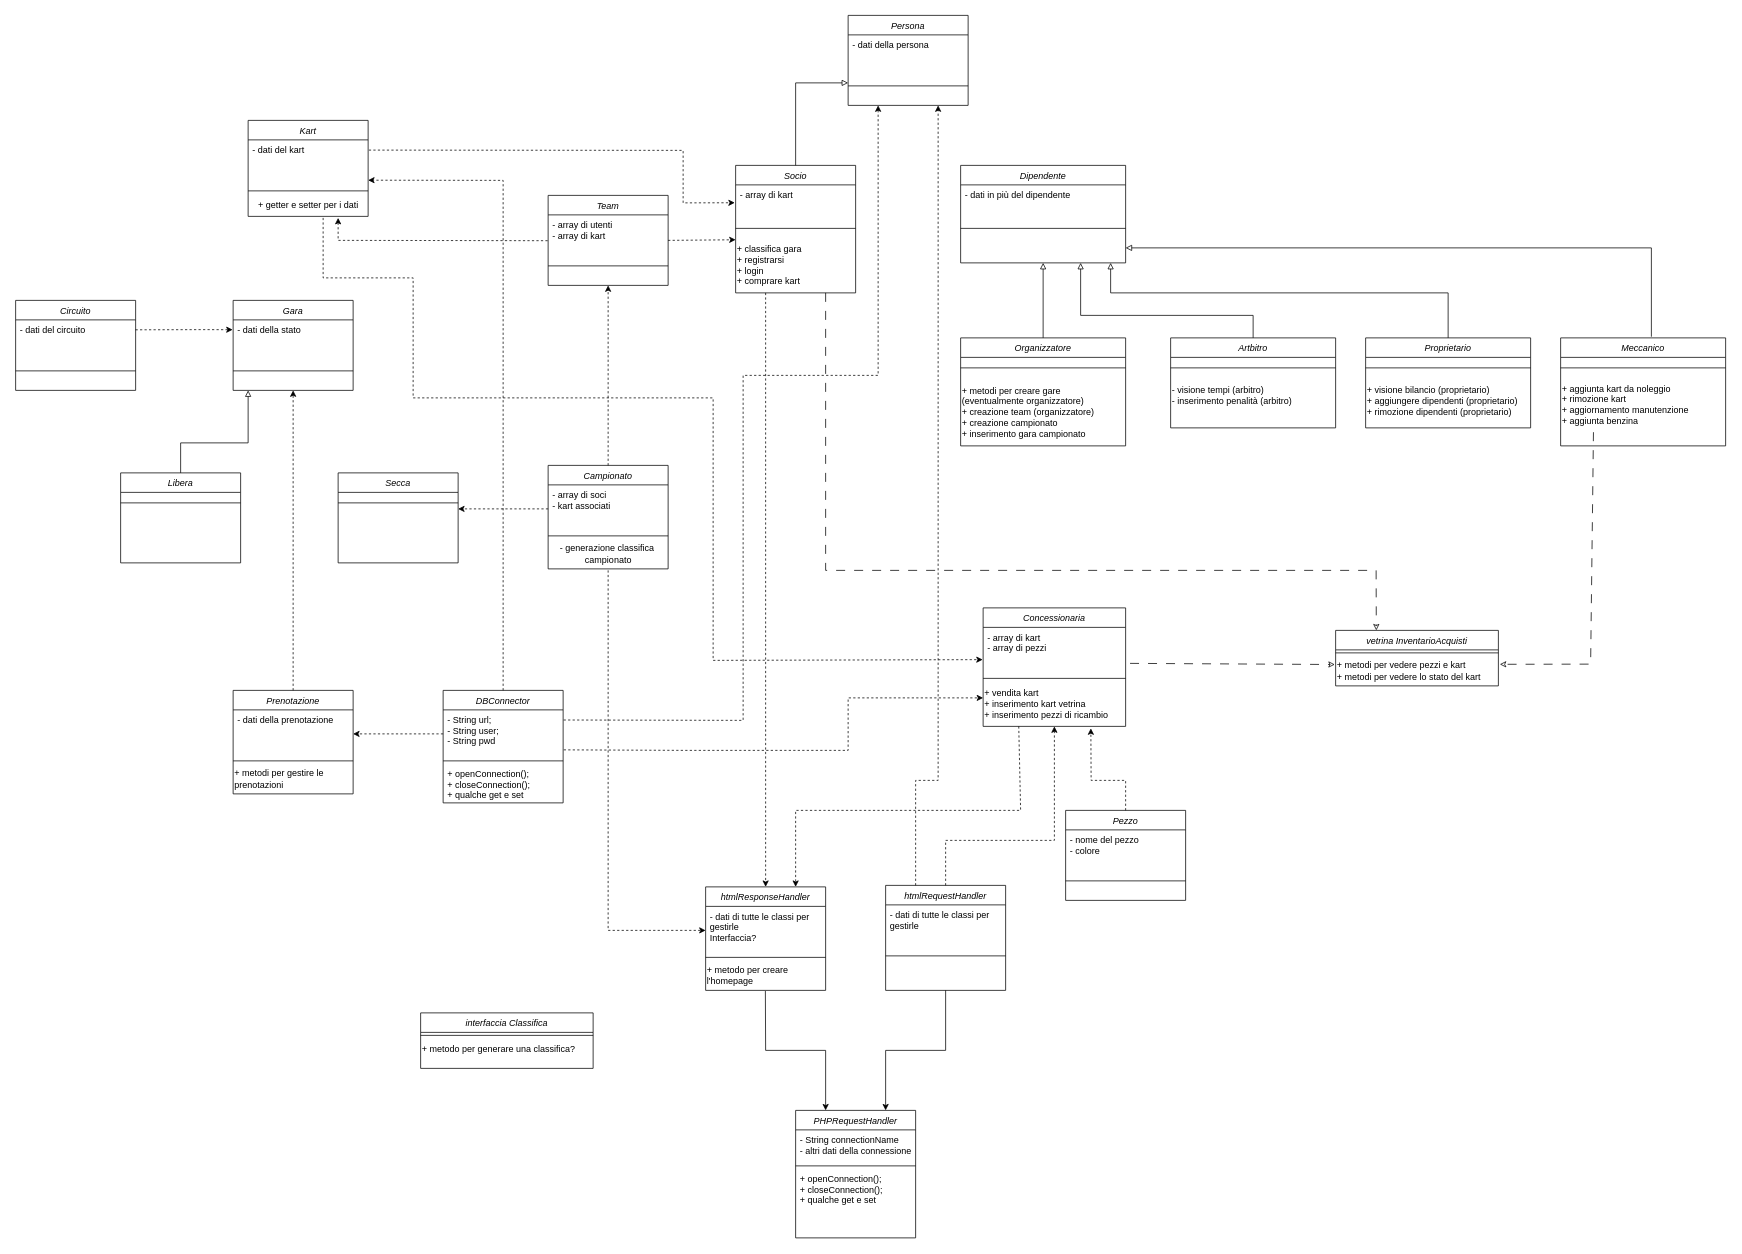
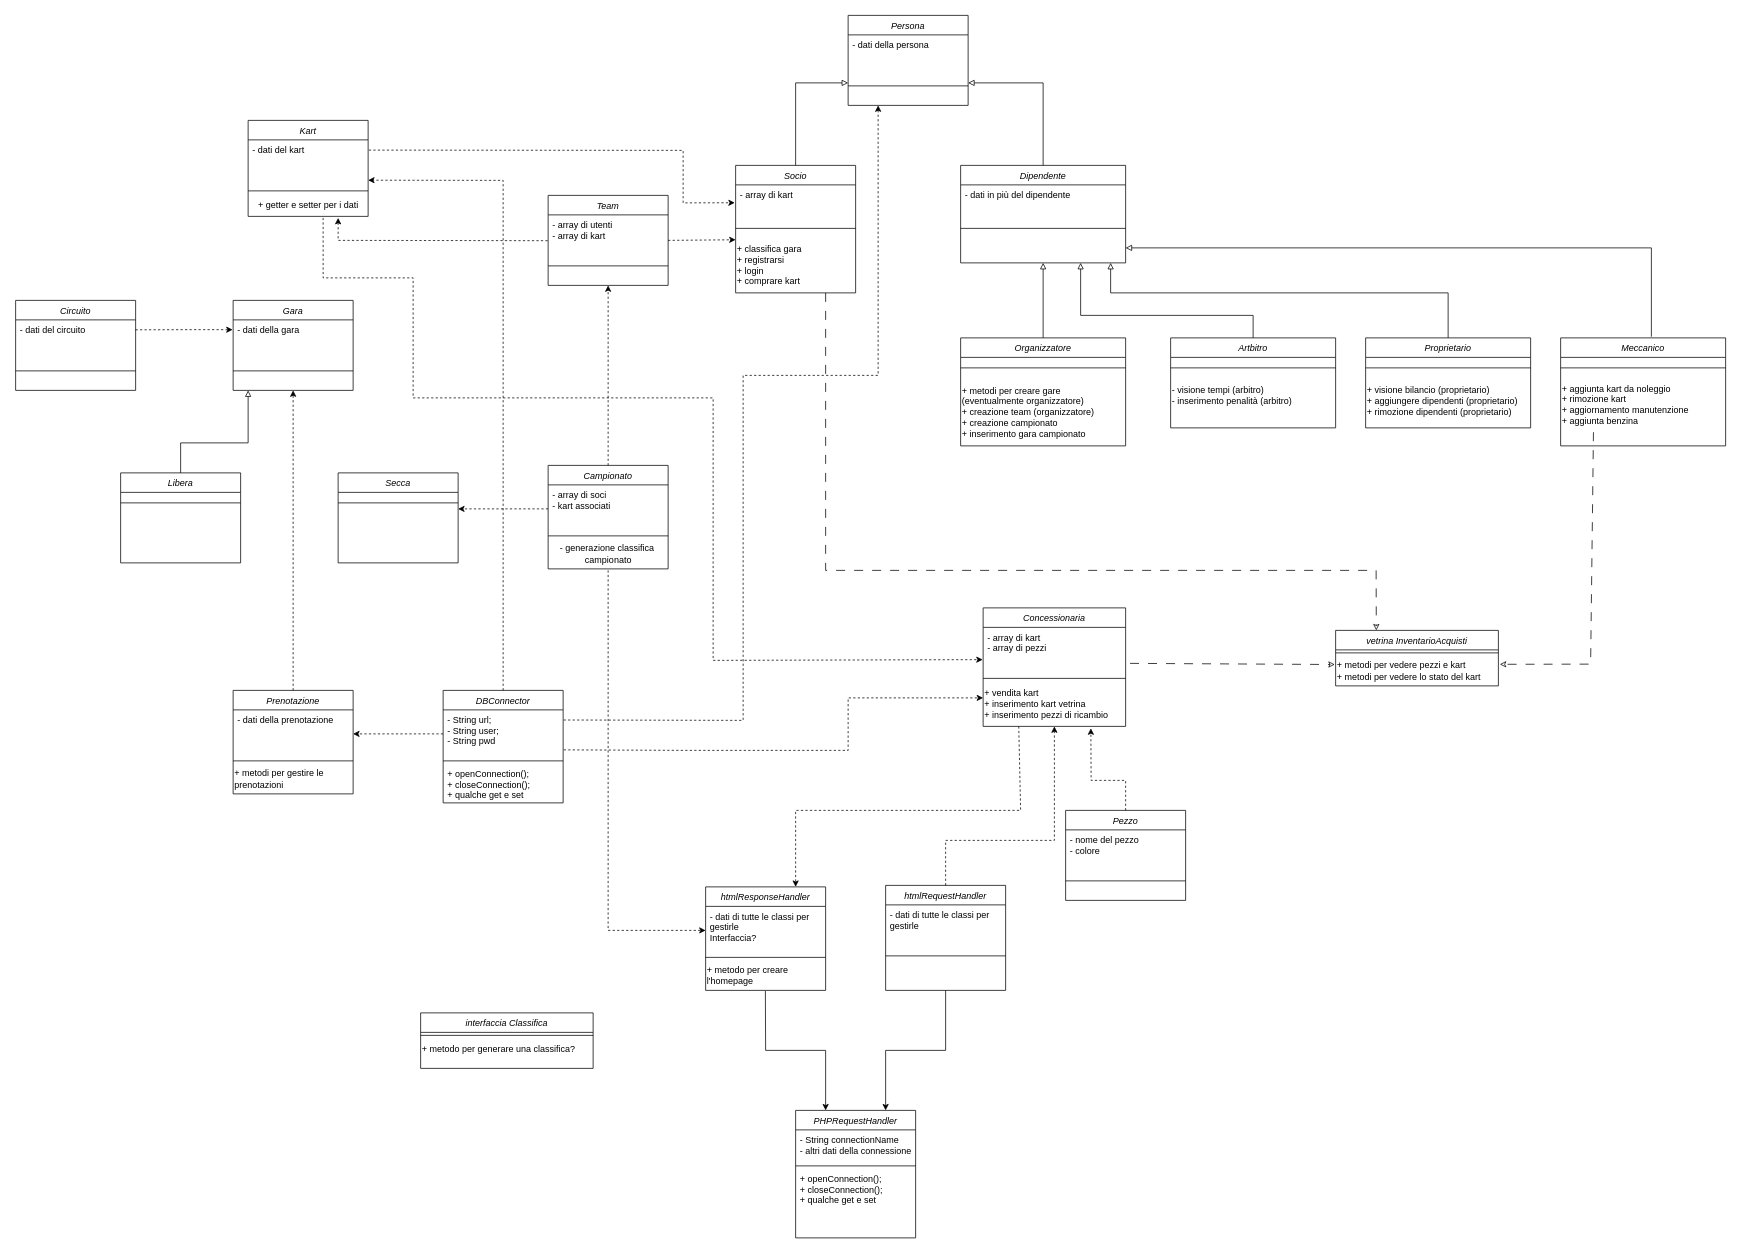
none -> (1043, 90)
(275, 330) -> (273, 330)
(765, 587) -> none
(915, 821) -> none
